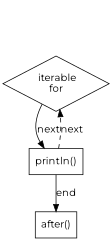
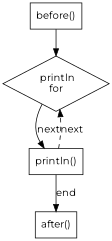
none -> (56, 16)
(56, 84) -> (56, 84)
